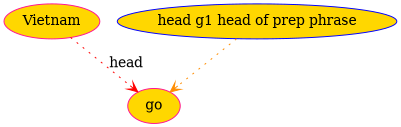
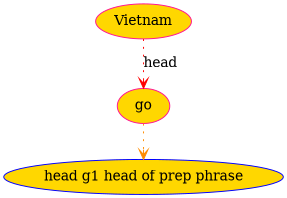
(207, 62) -> (144, 137)
